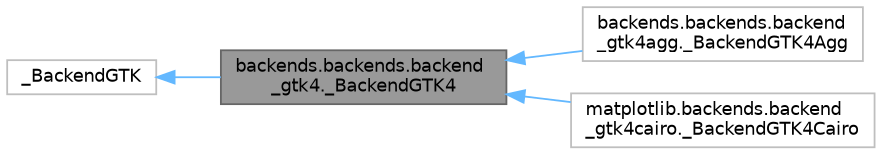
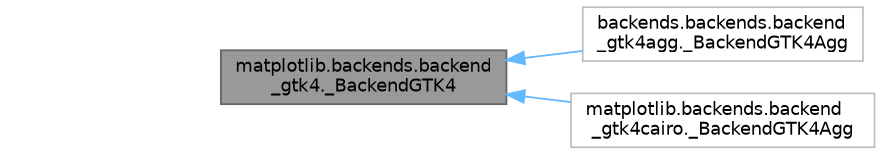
(82, 77) -> none
(364, 77) -> (364, 77)
(723, 120) -> (723, 120)
